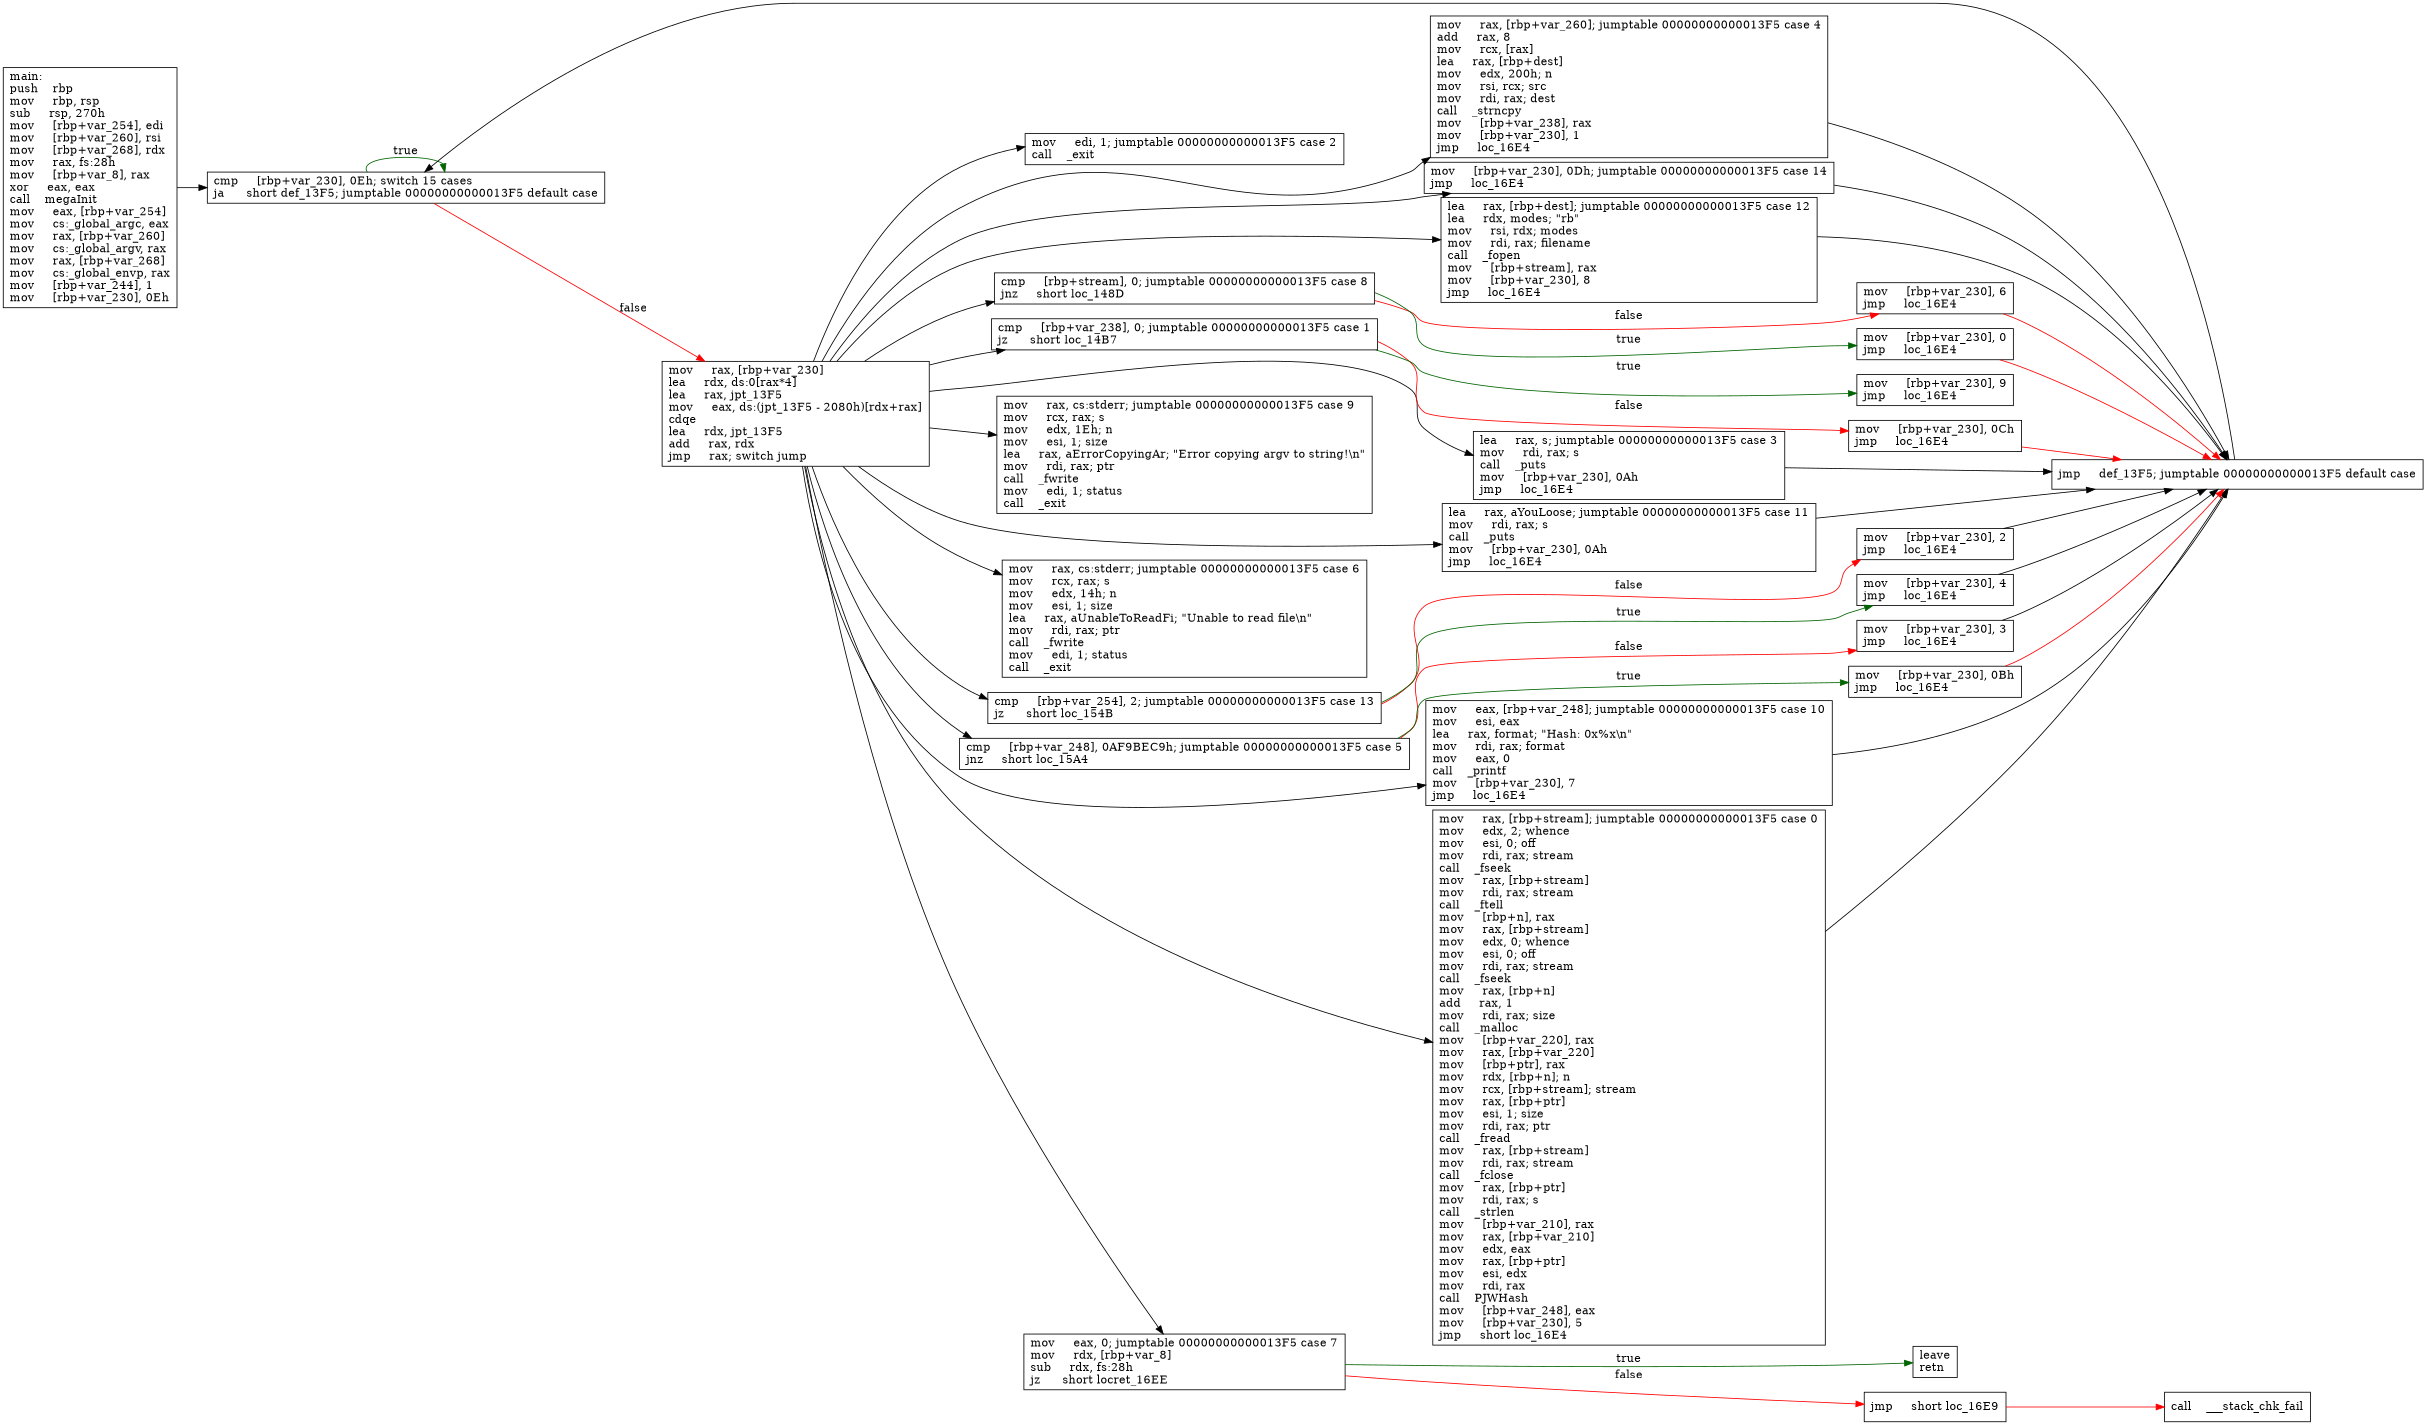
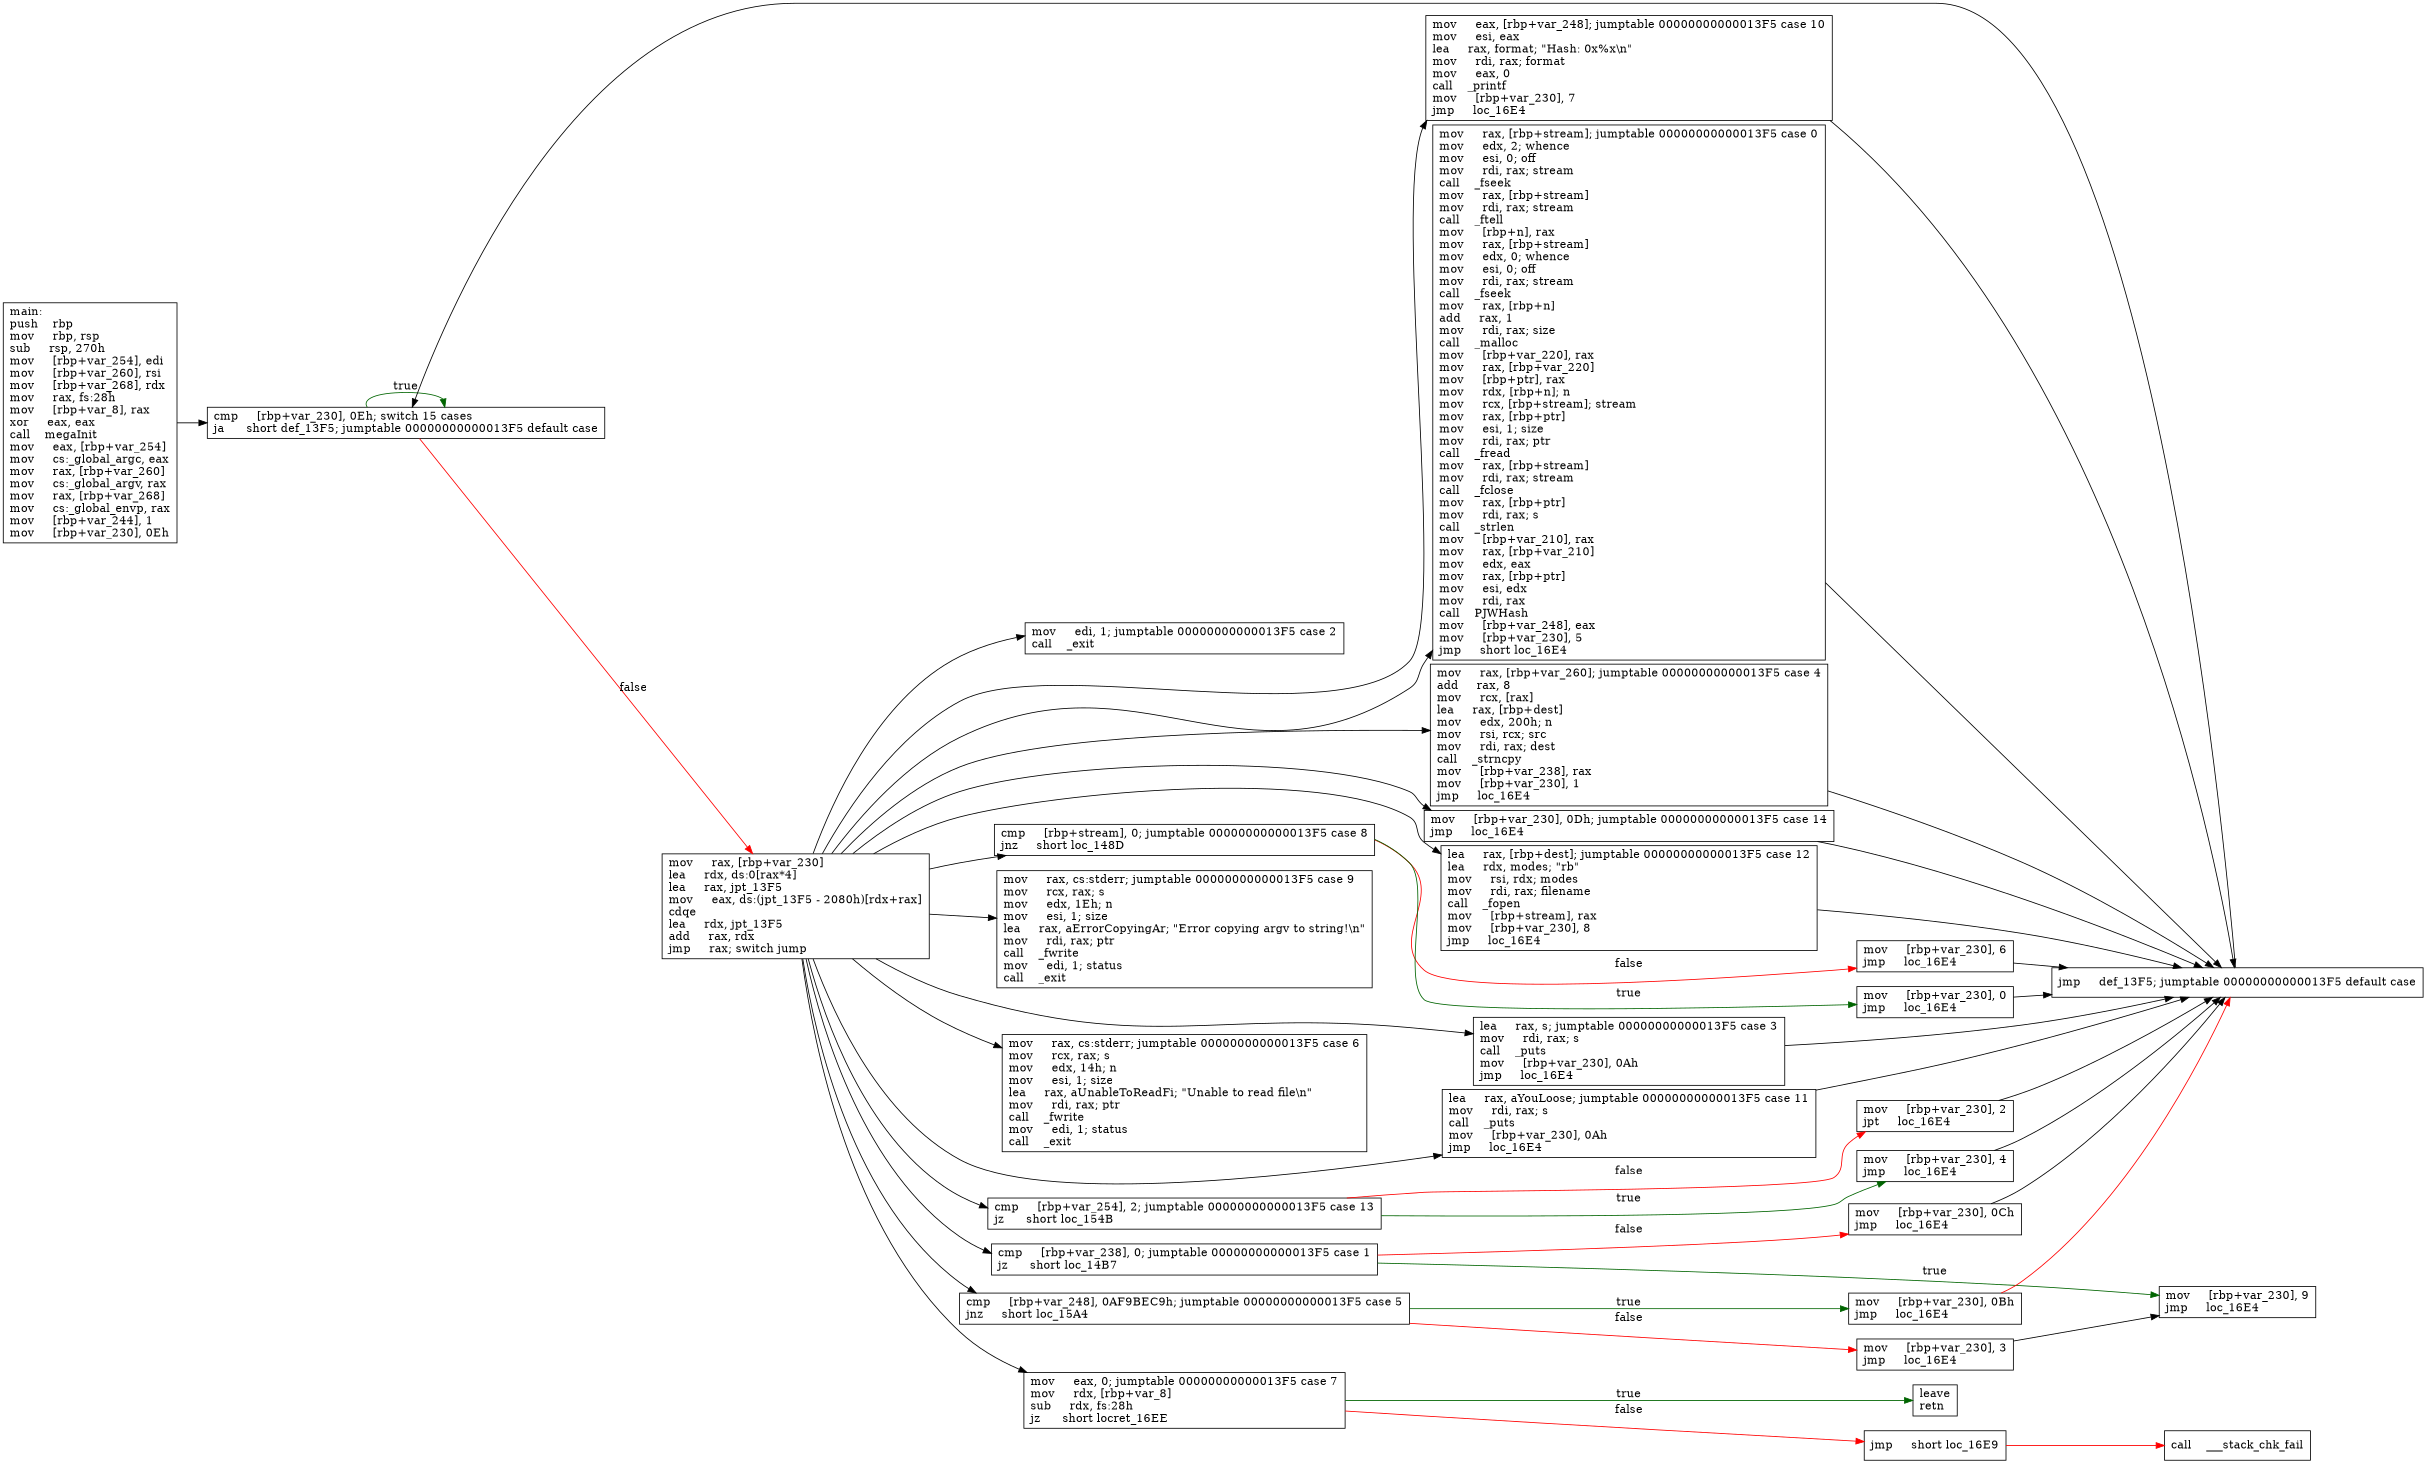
(2114, 376) -> (2036, 965)
(2104, 403) -> (2028, 996)
(2067, 453) -> (2115, 1116)
(1935, 544) -> (1935, 1116)
(2111, 564) -> (2082, 1329)
